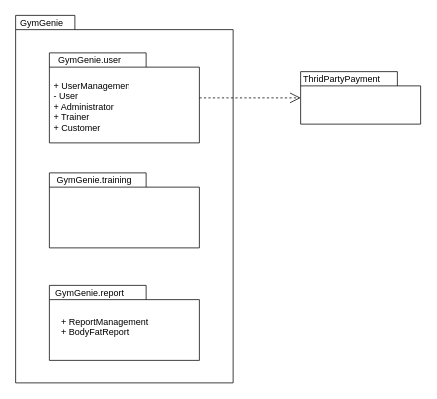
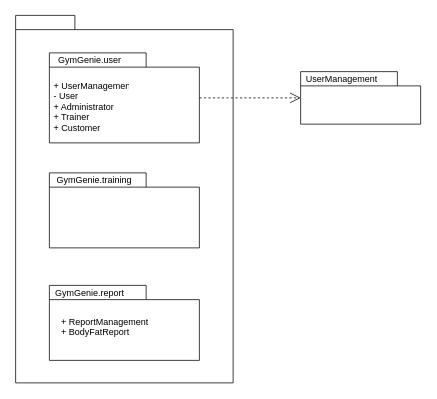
(42, 23) -> none
(342, 79) -> (342, 79)
